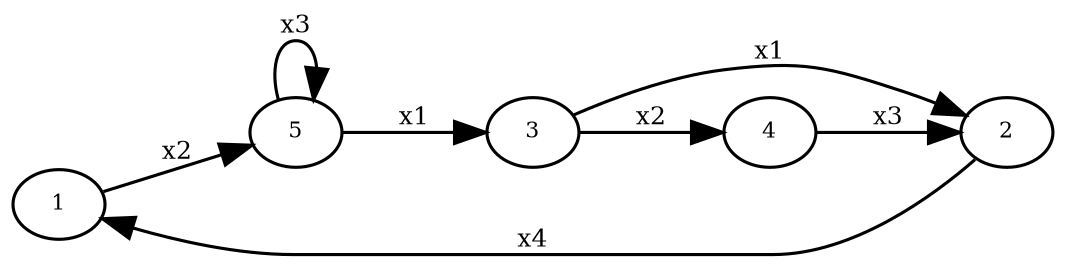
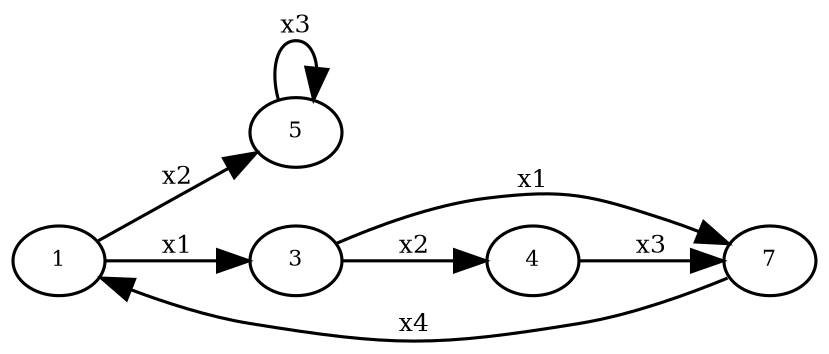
(398, 132) -> (161, 261)
(1007, 132) -> (770, 261)
